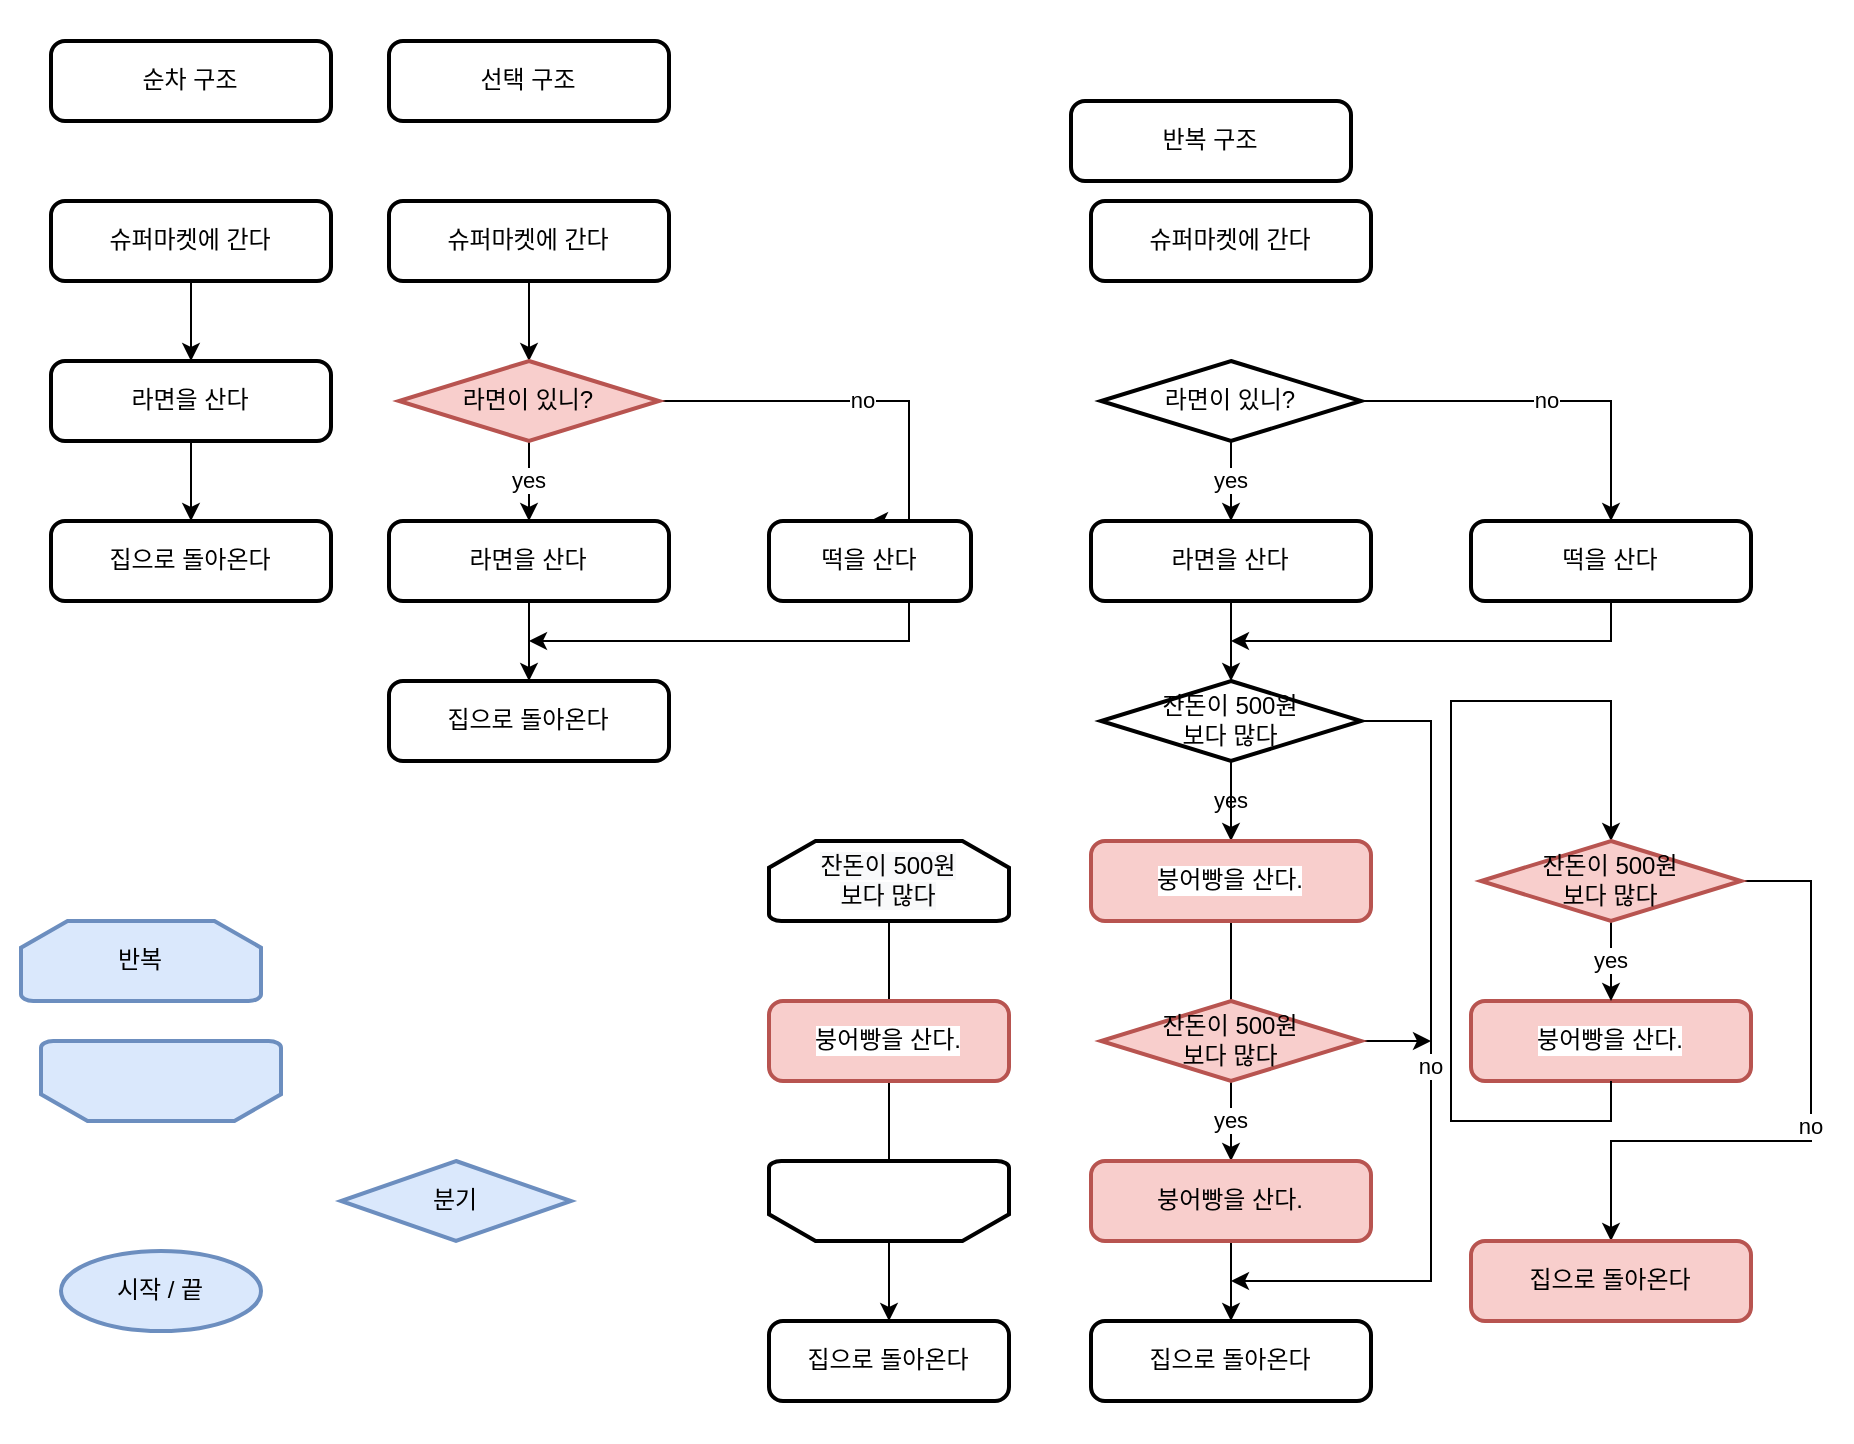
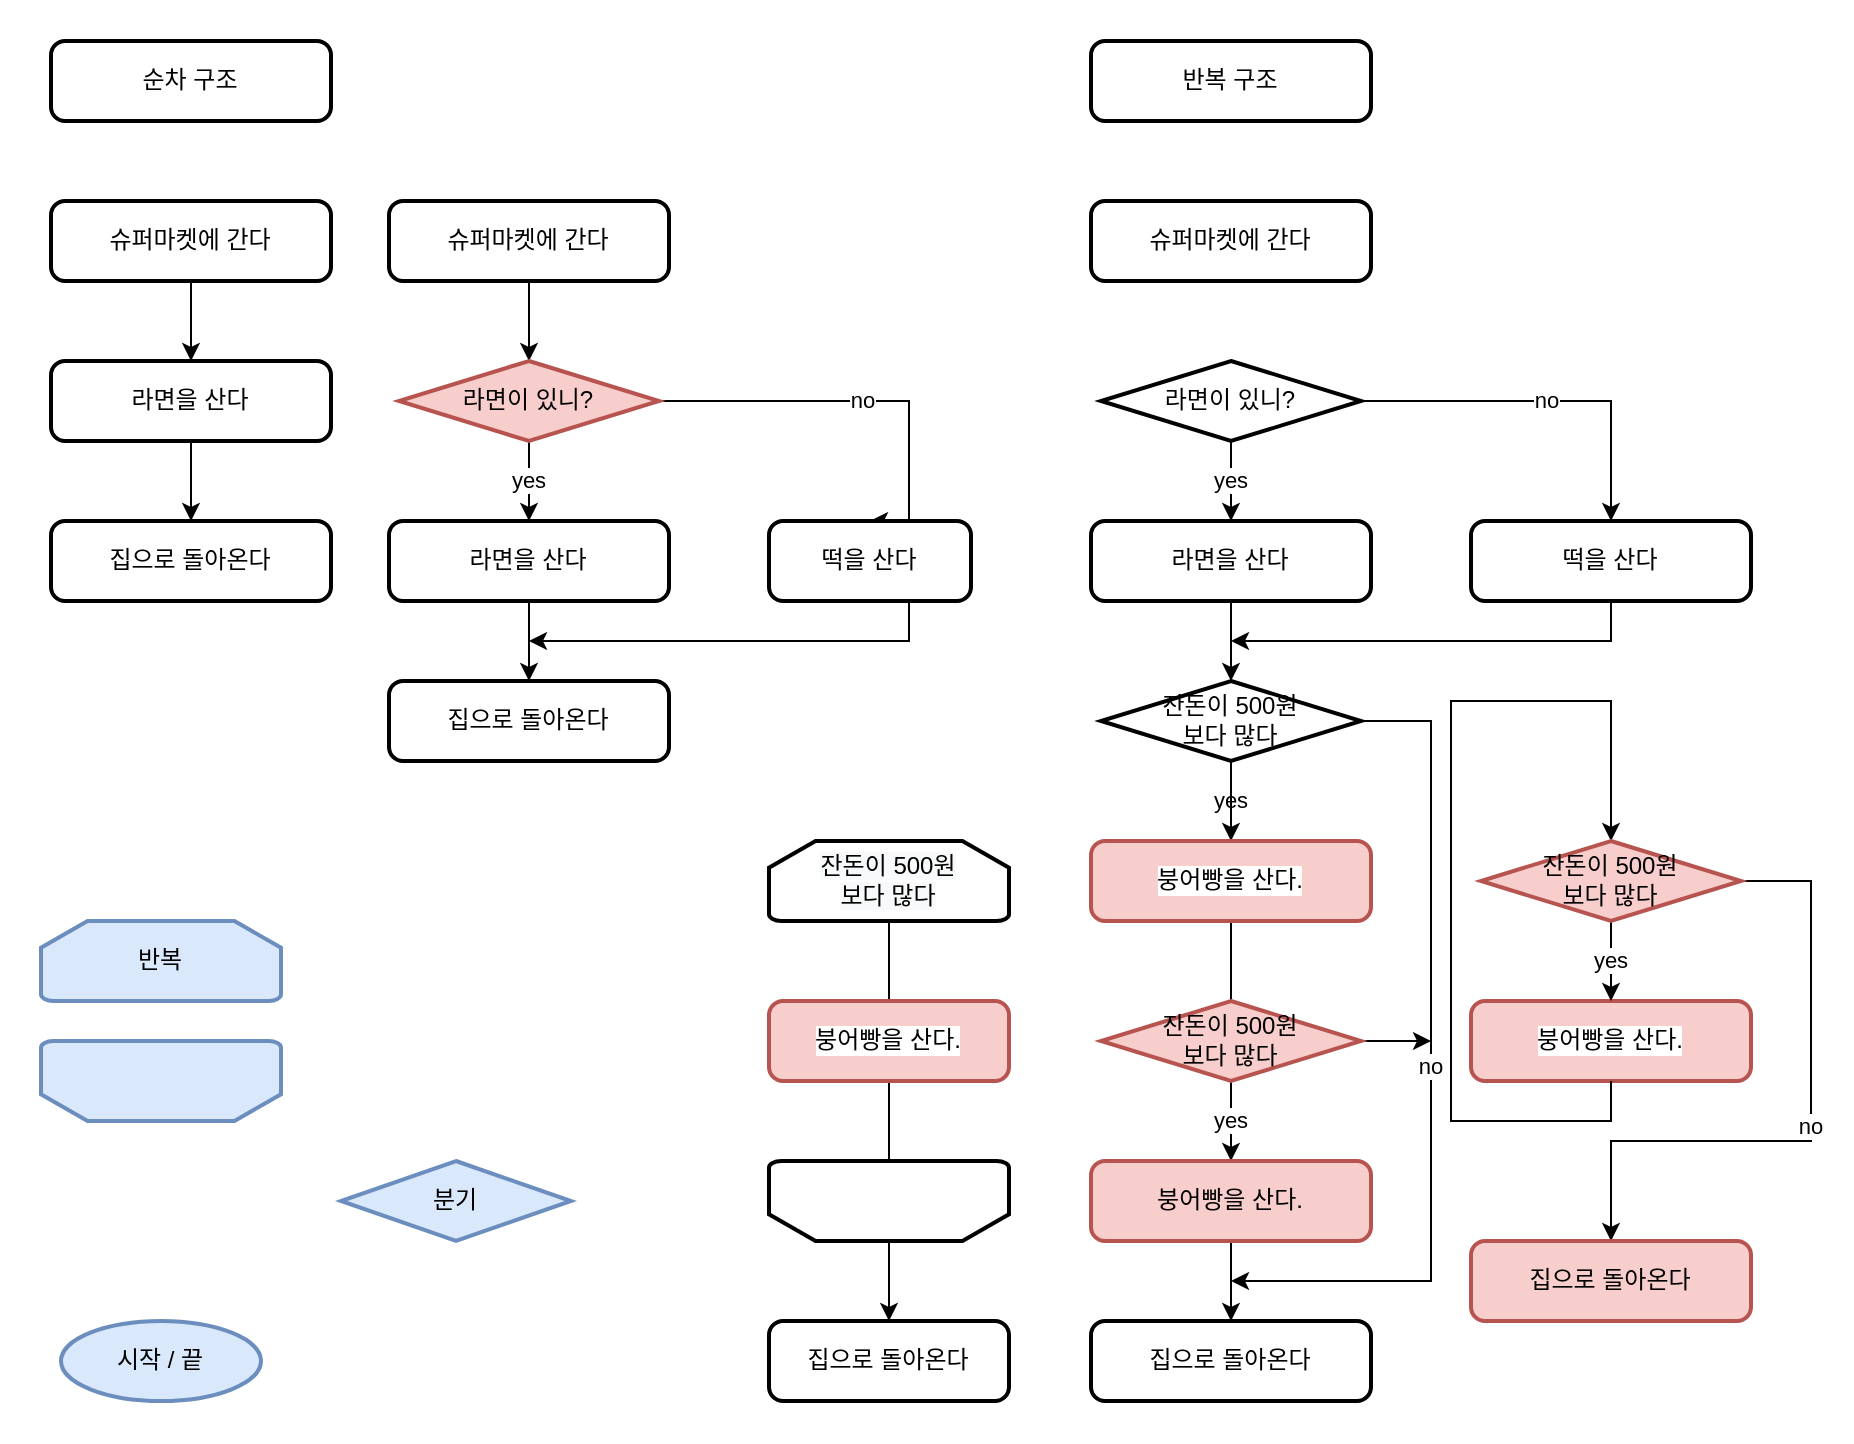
(529, 81) -> none
(1211, 141) -> (1231, 81)
(141, 961) -> (161, 961)
(161, 1291) -> (161, 1361)
